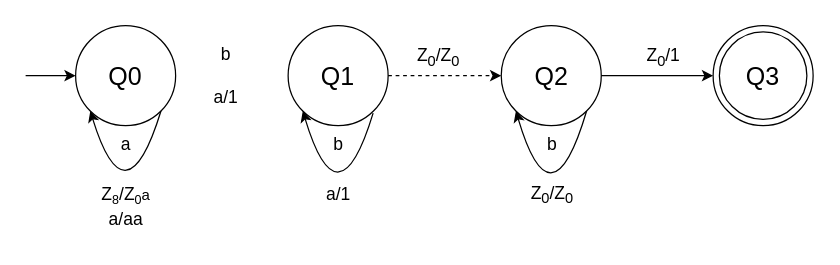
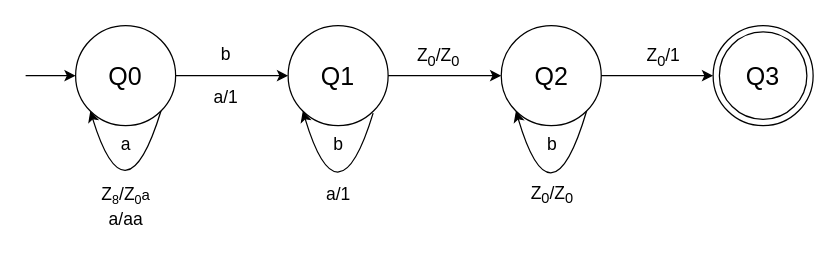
none -> (228, 76)
(441, 76) -> (441, 76)
